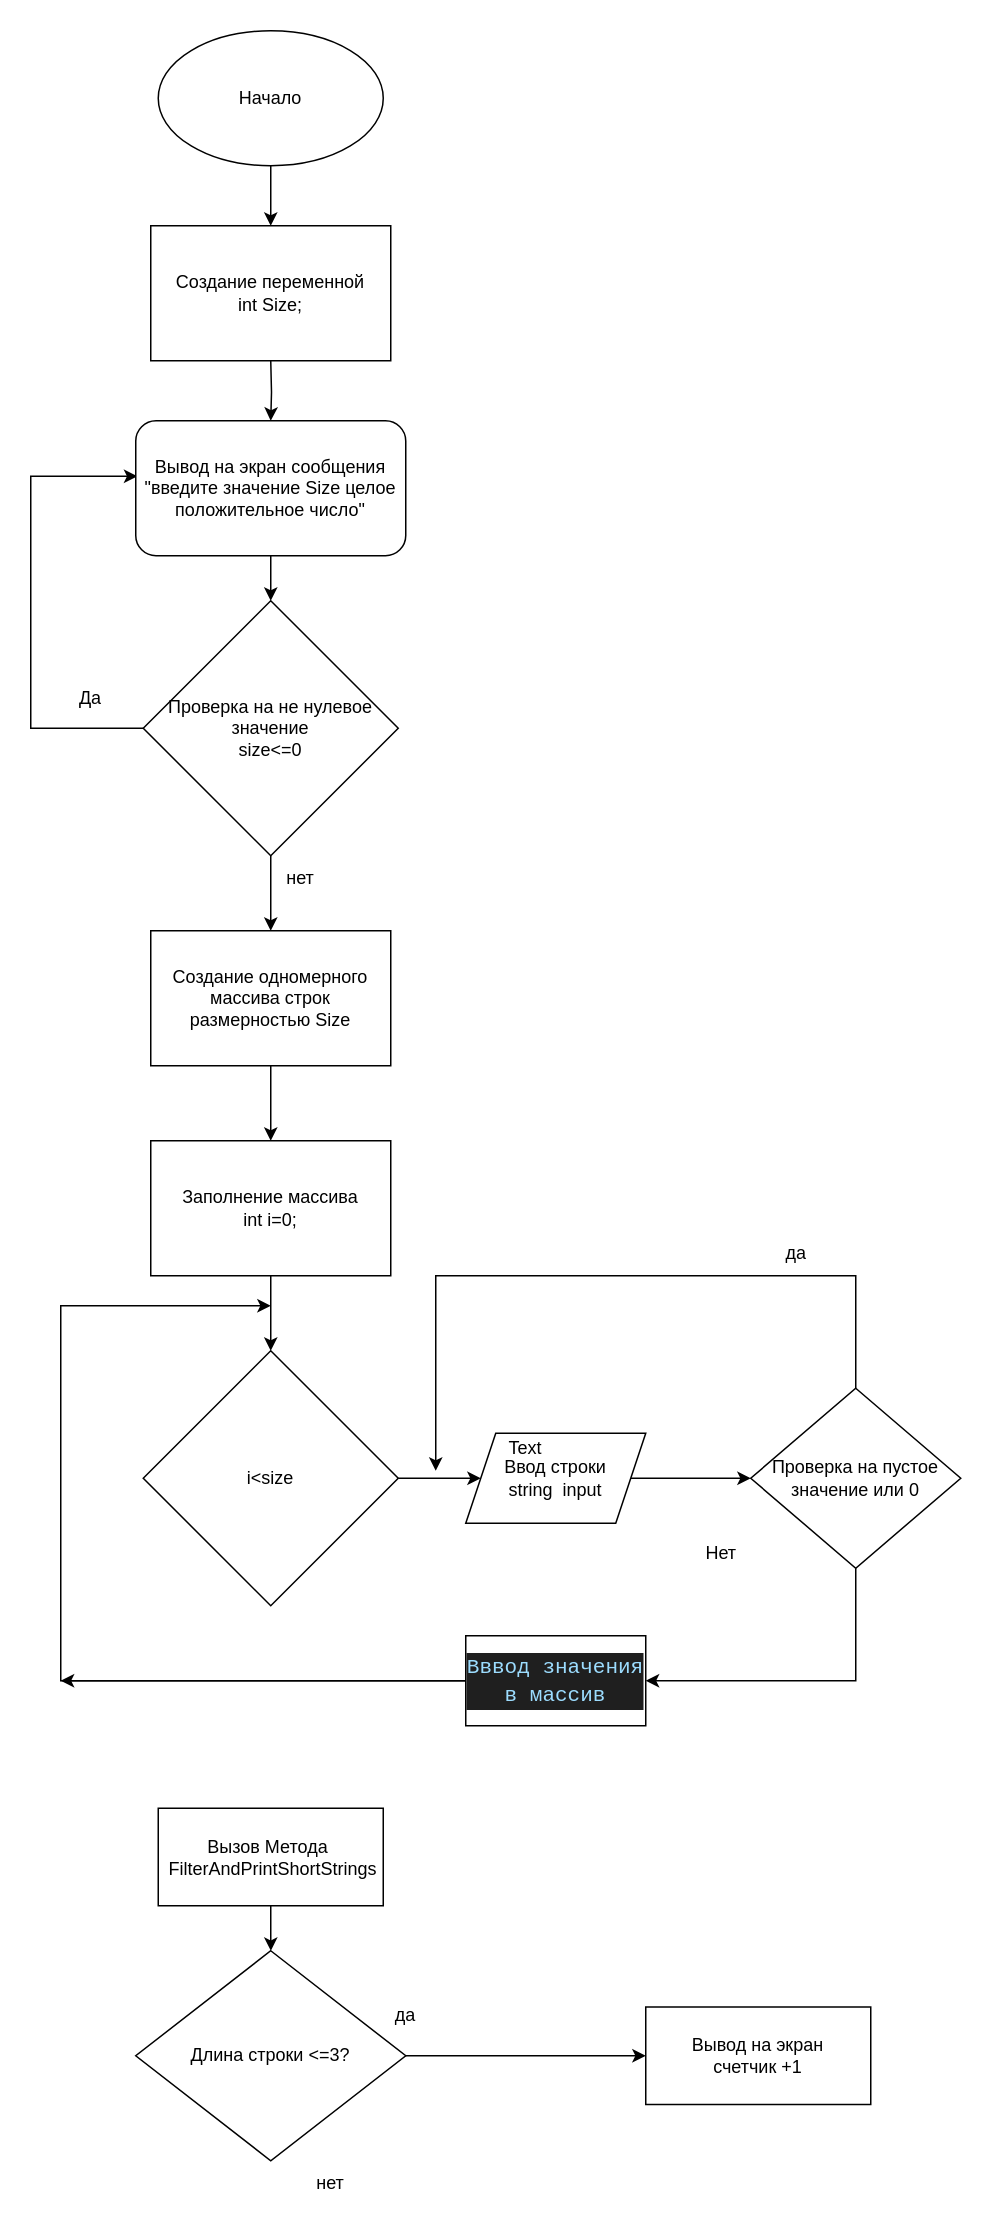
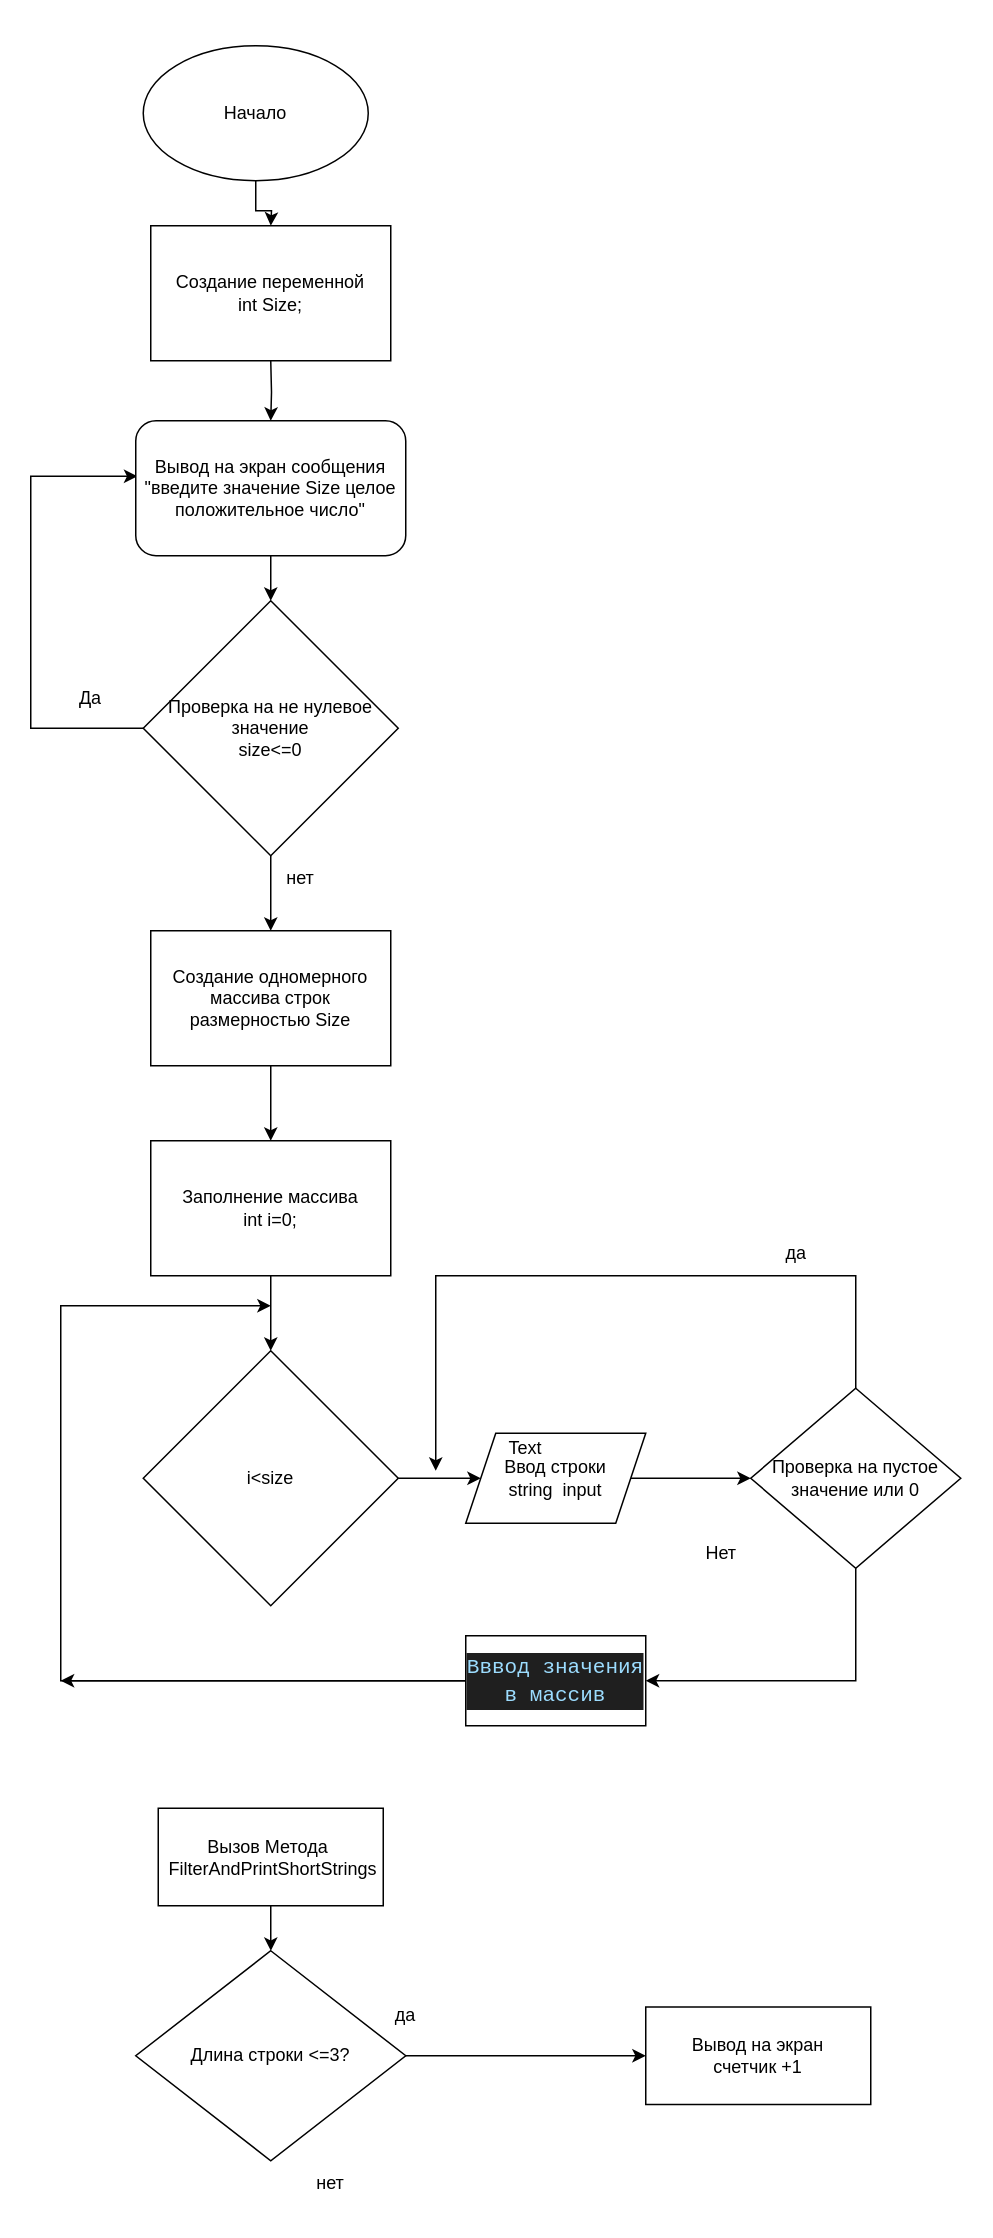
(271, 98) -> (256, 113)
